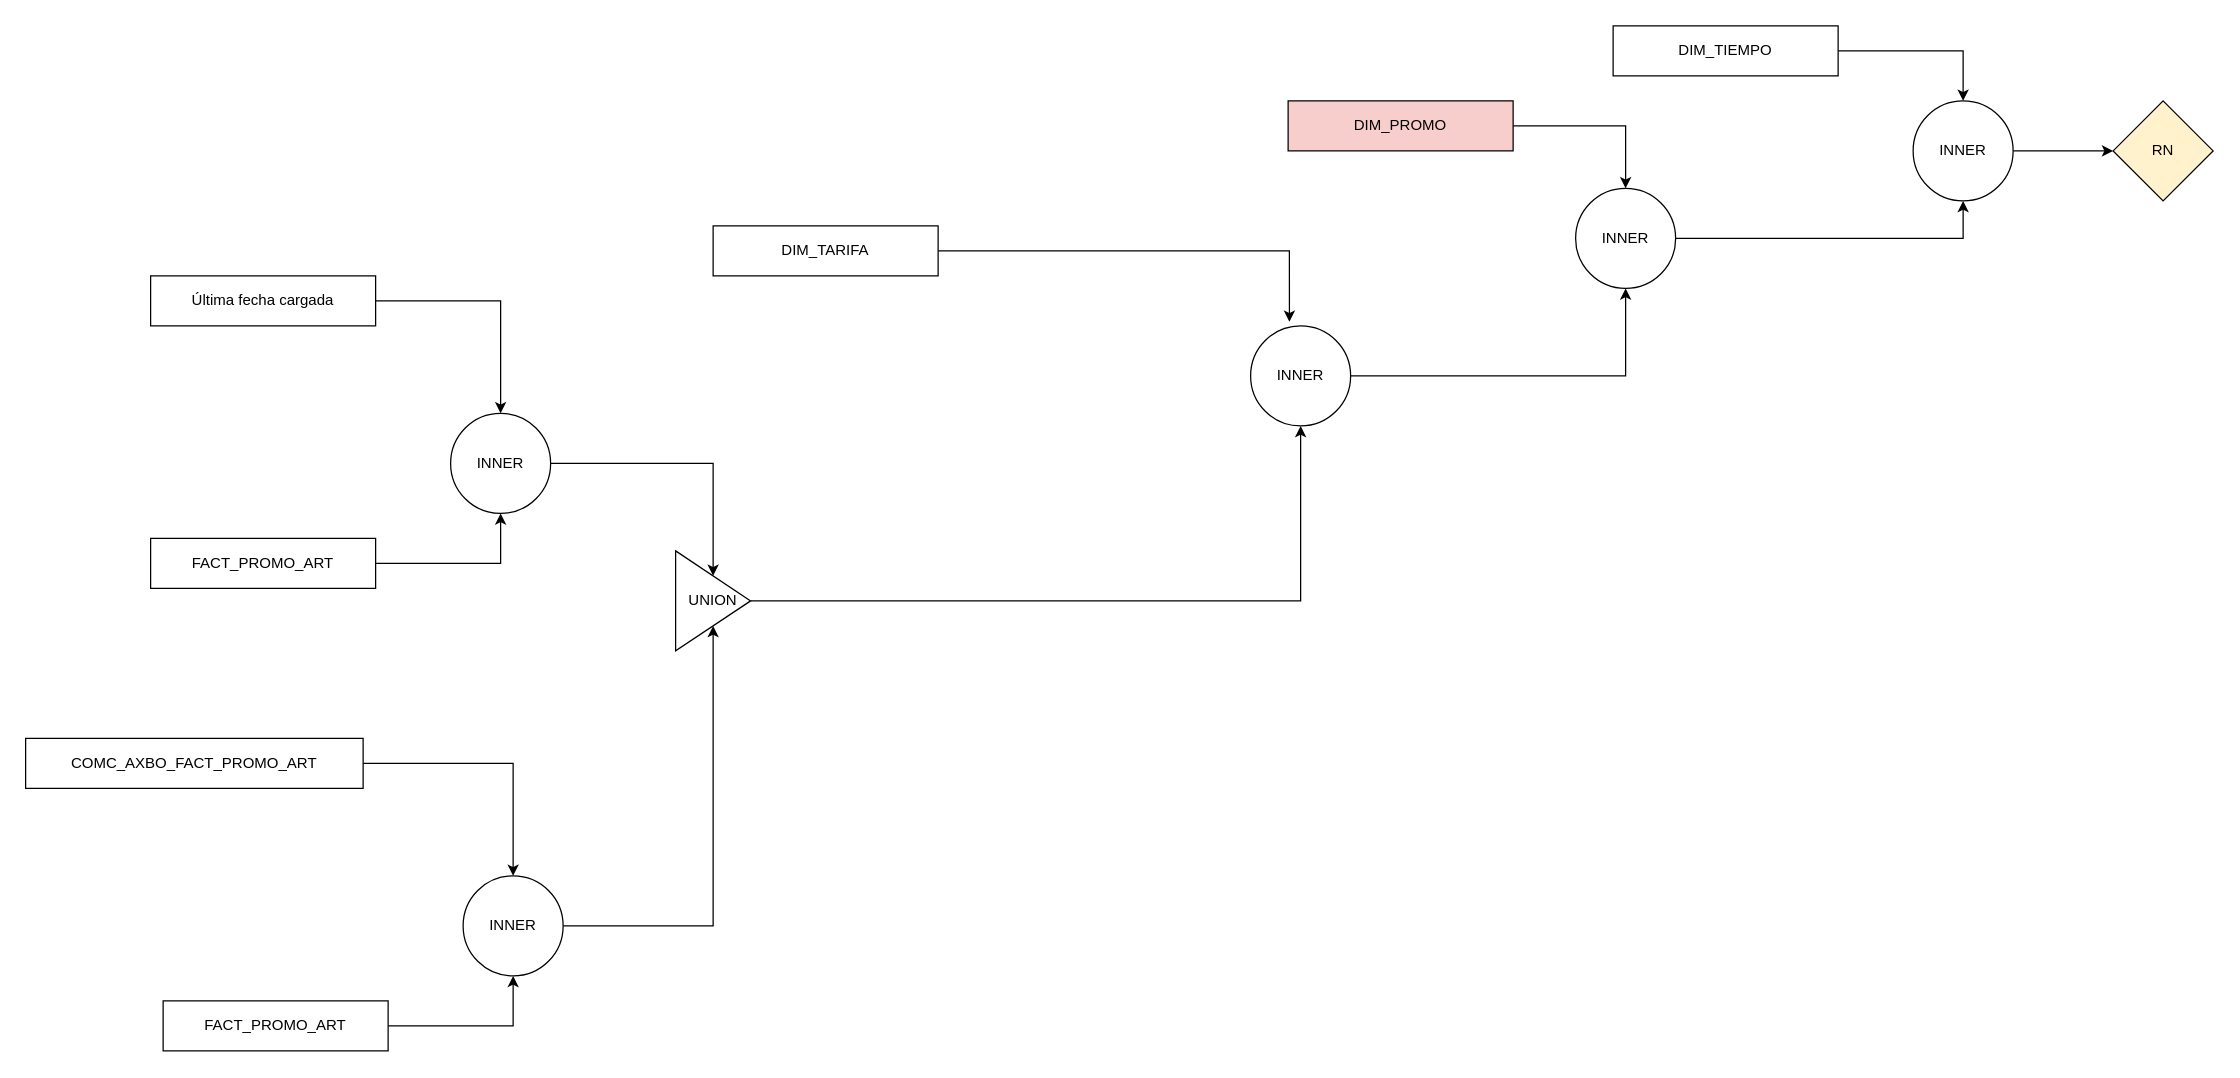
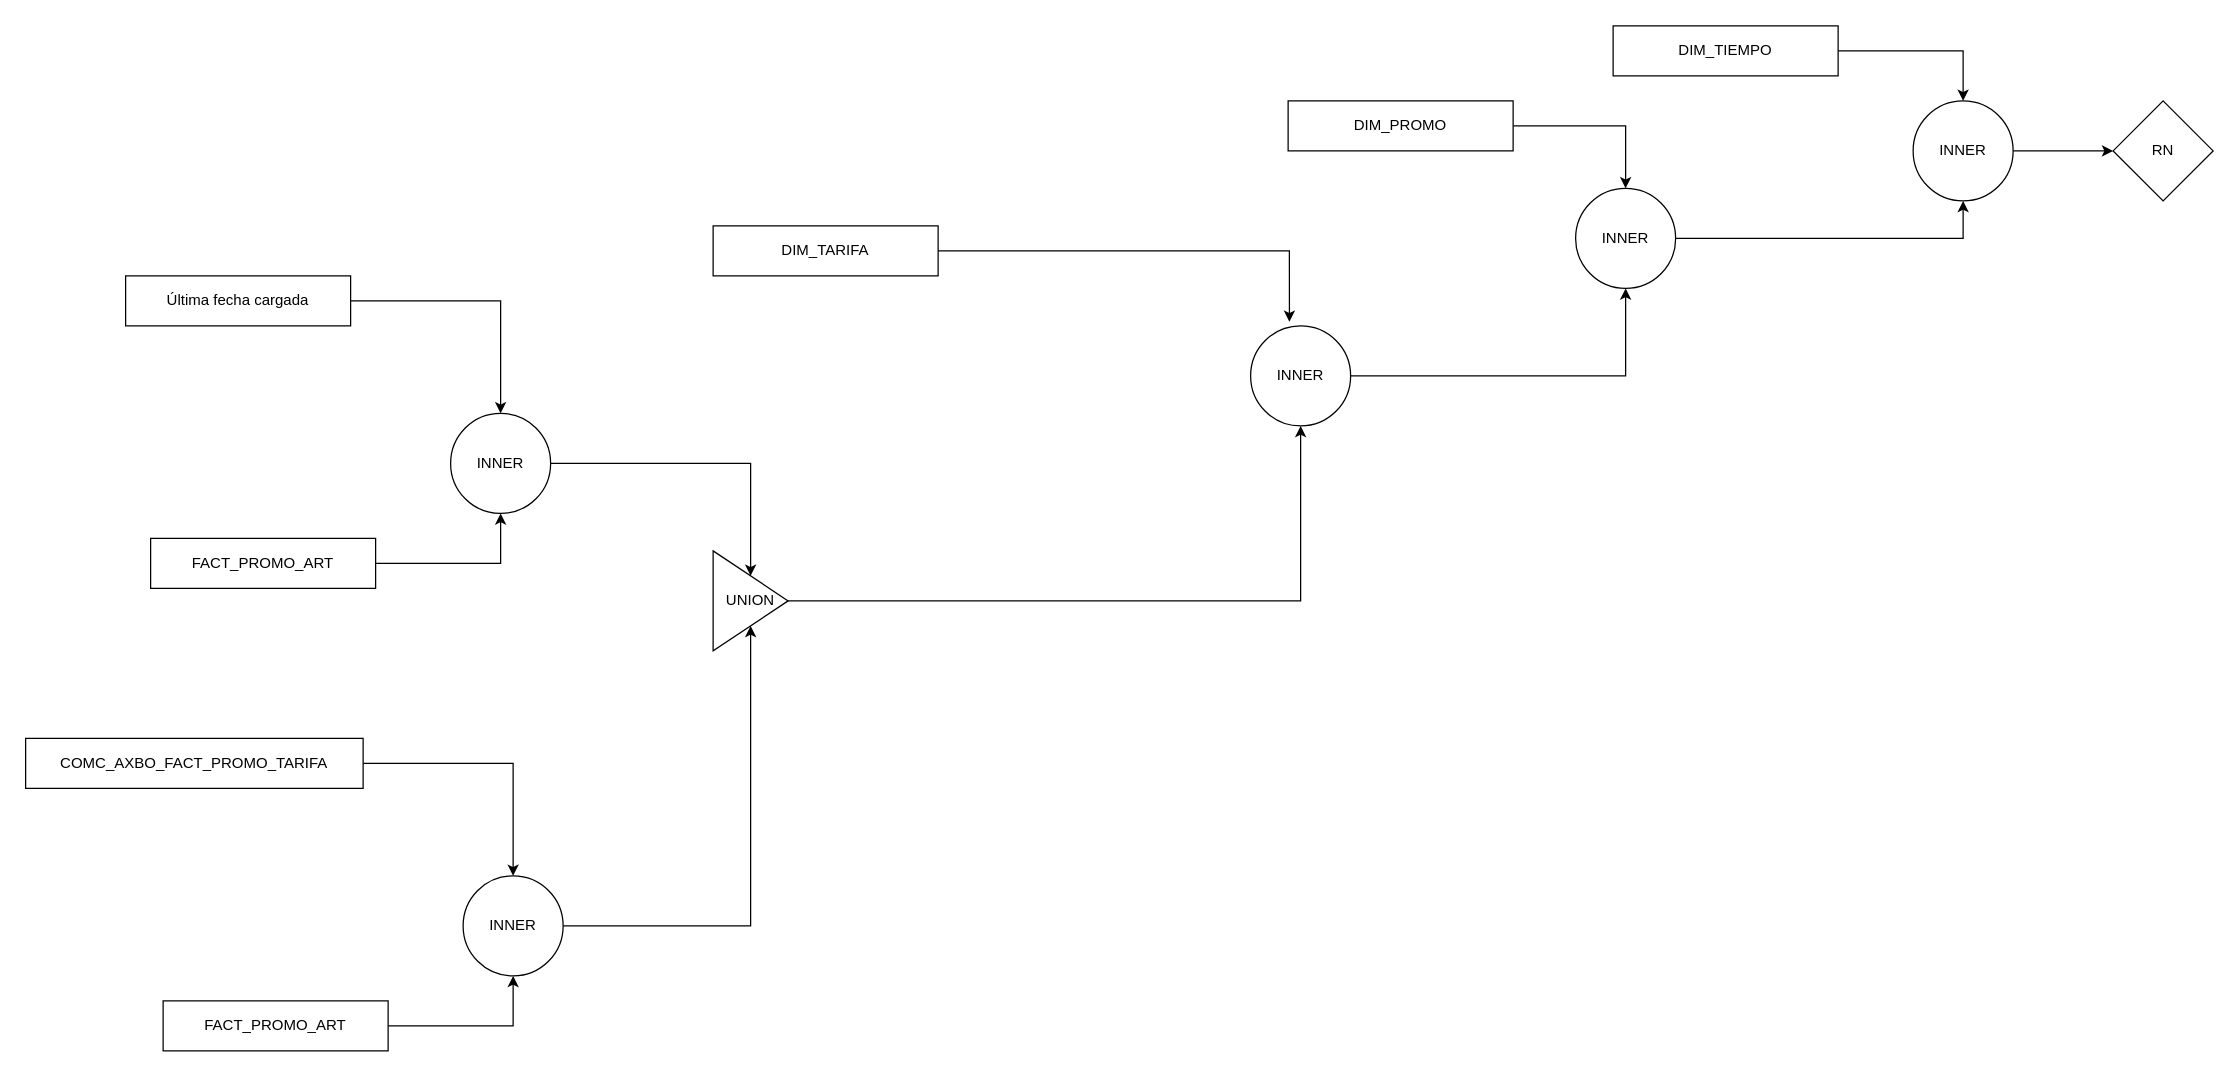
(1401, 126) -> (1401, 126)
(2163, 151) -> (2163, 151)
(263, 301) -> (238, 301)
(713, 601) -> (751, 601)
(194, 763) -> (194, 763)
